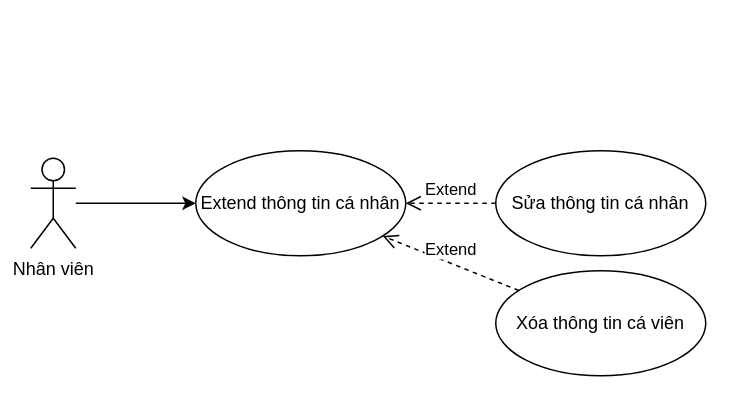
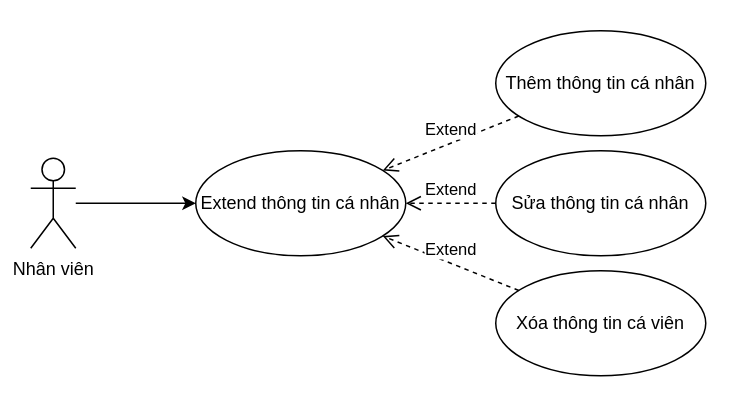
none -> (601, 83)
none -> (453, 142)
